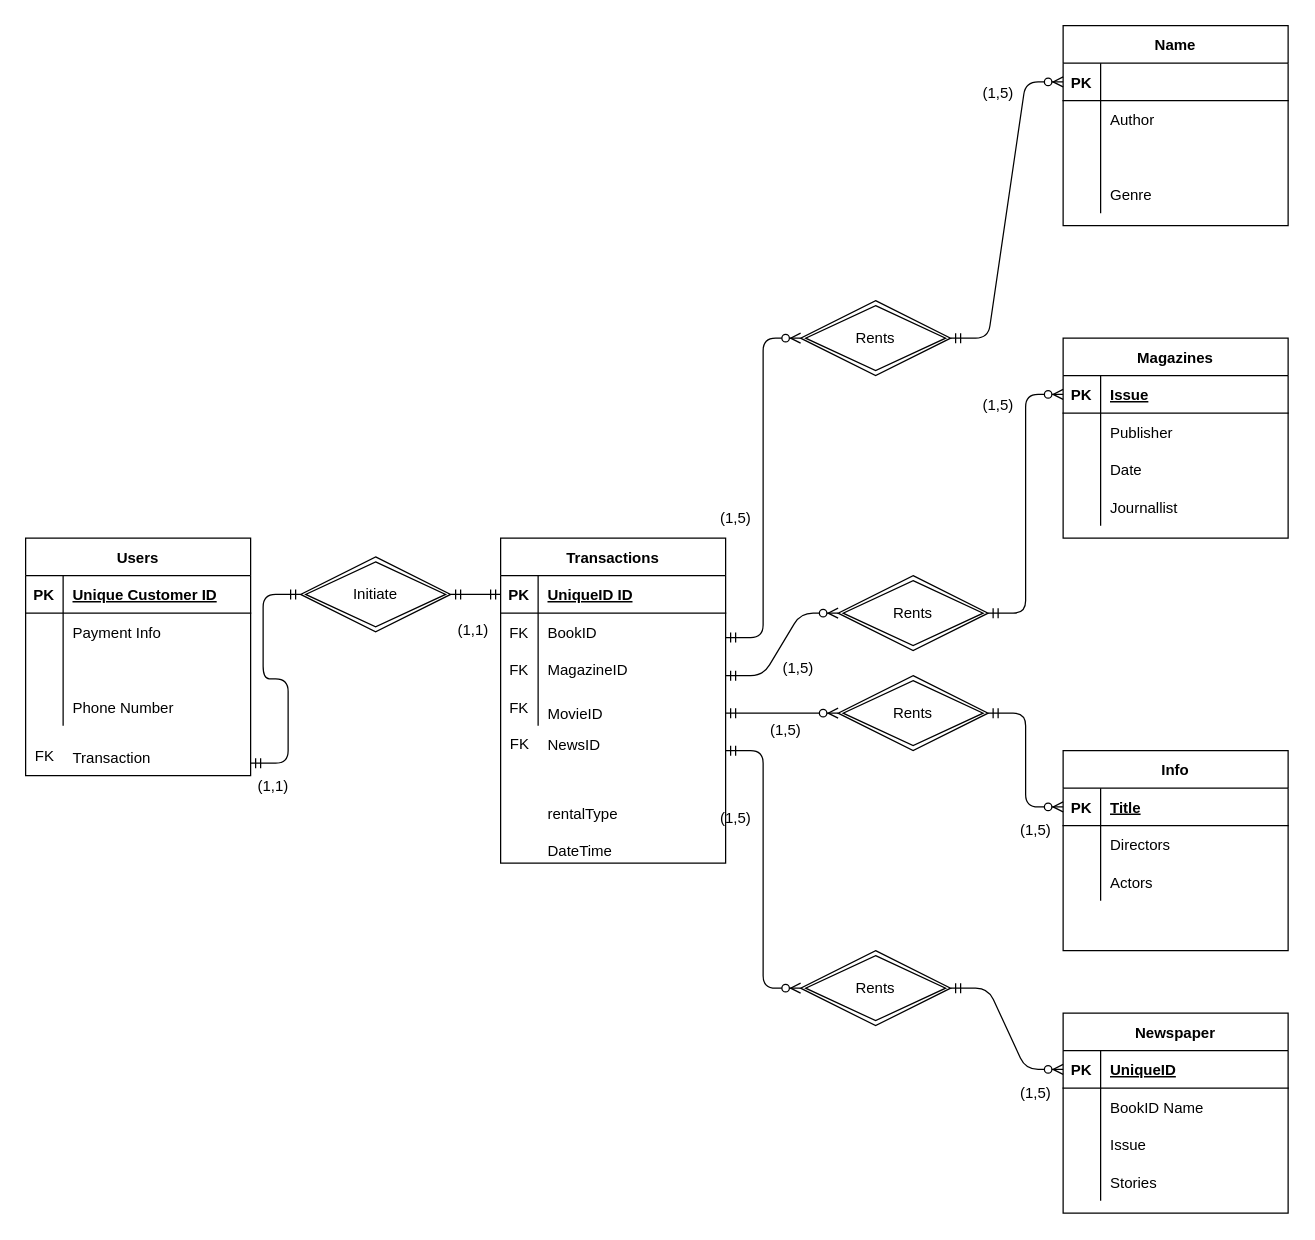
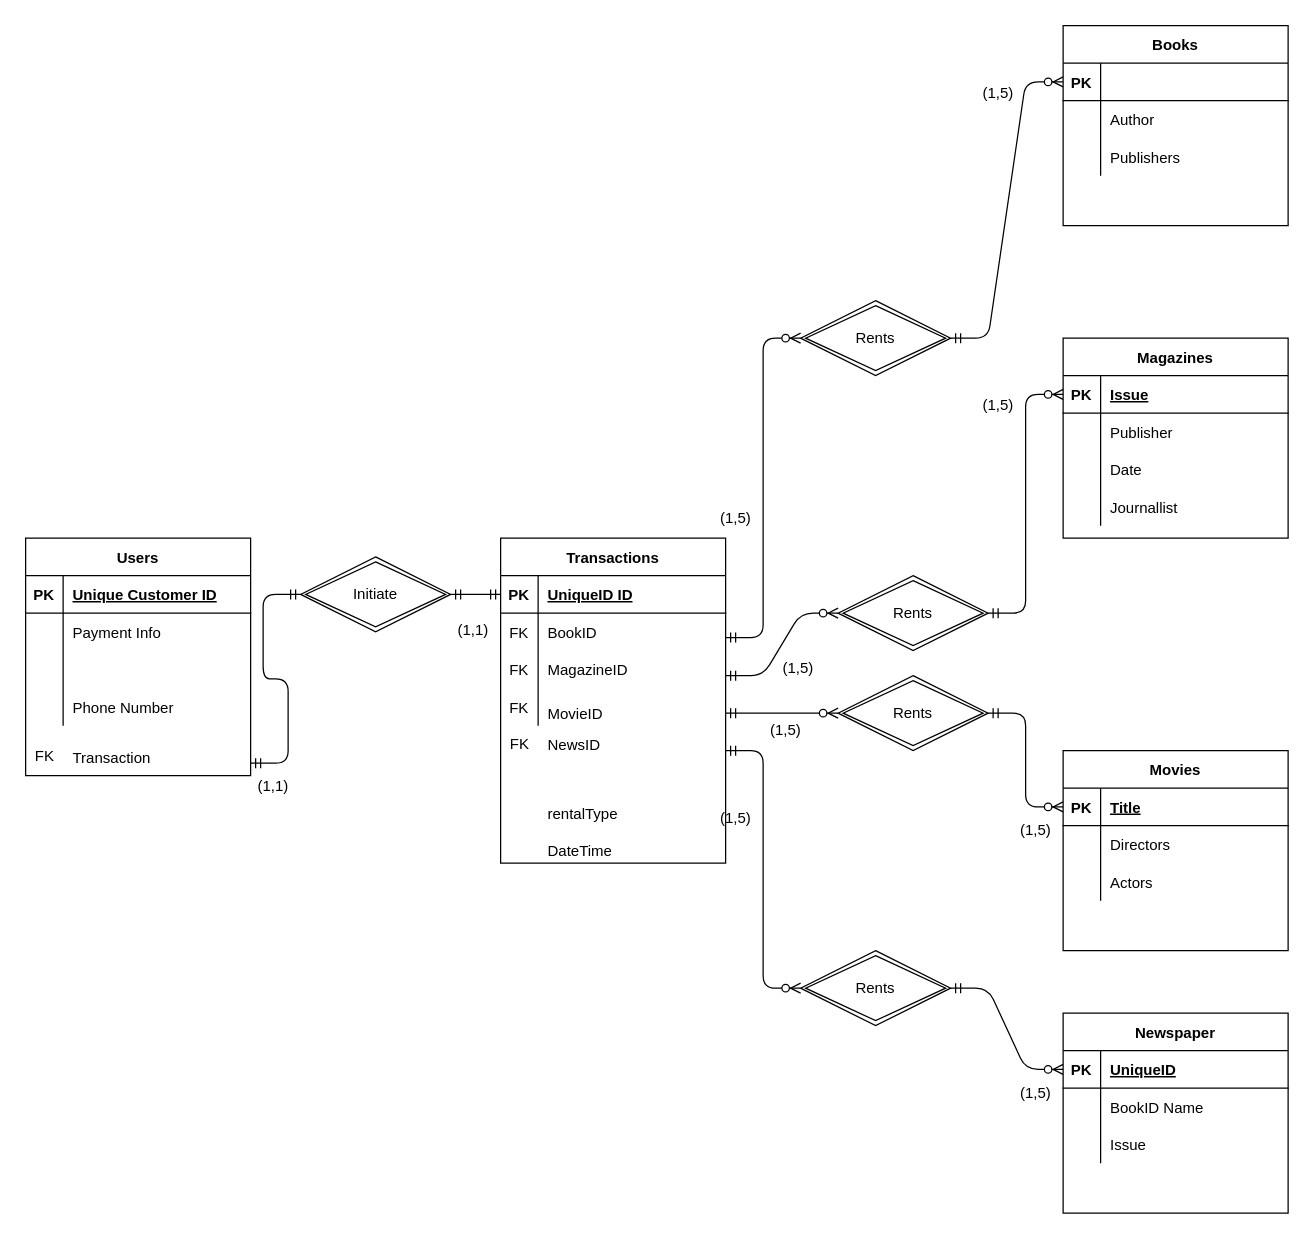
(1175, 45) -> (1175, 45)
none -> (1194, 157)
(1194, 194) -> none
(1175, 770) -> (1175, 770)
(1194, 1182) -> none
